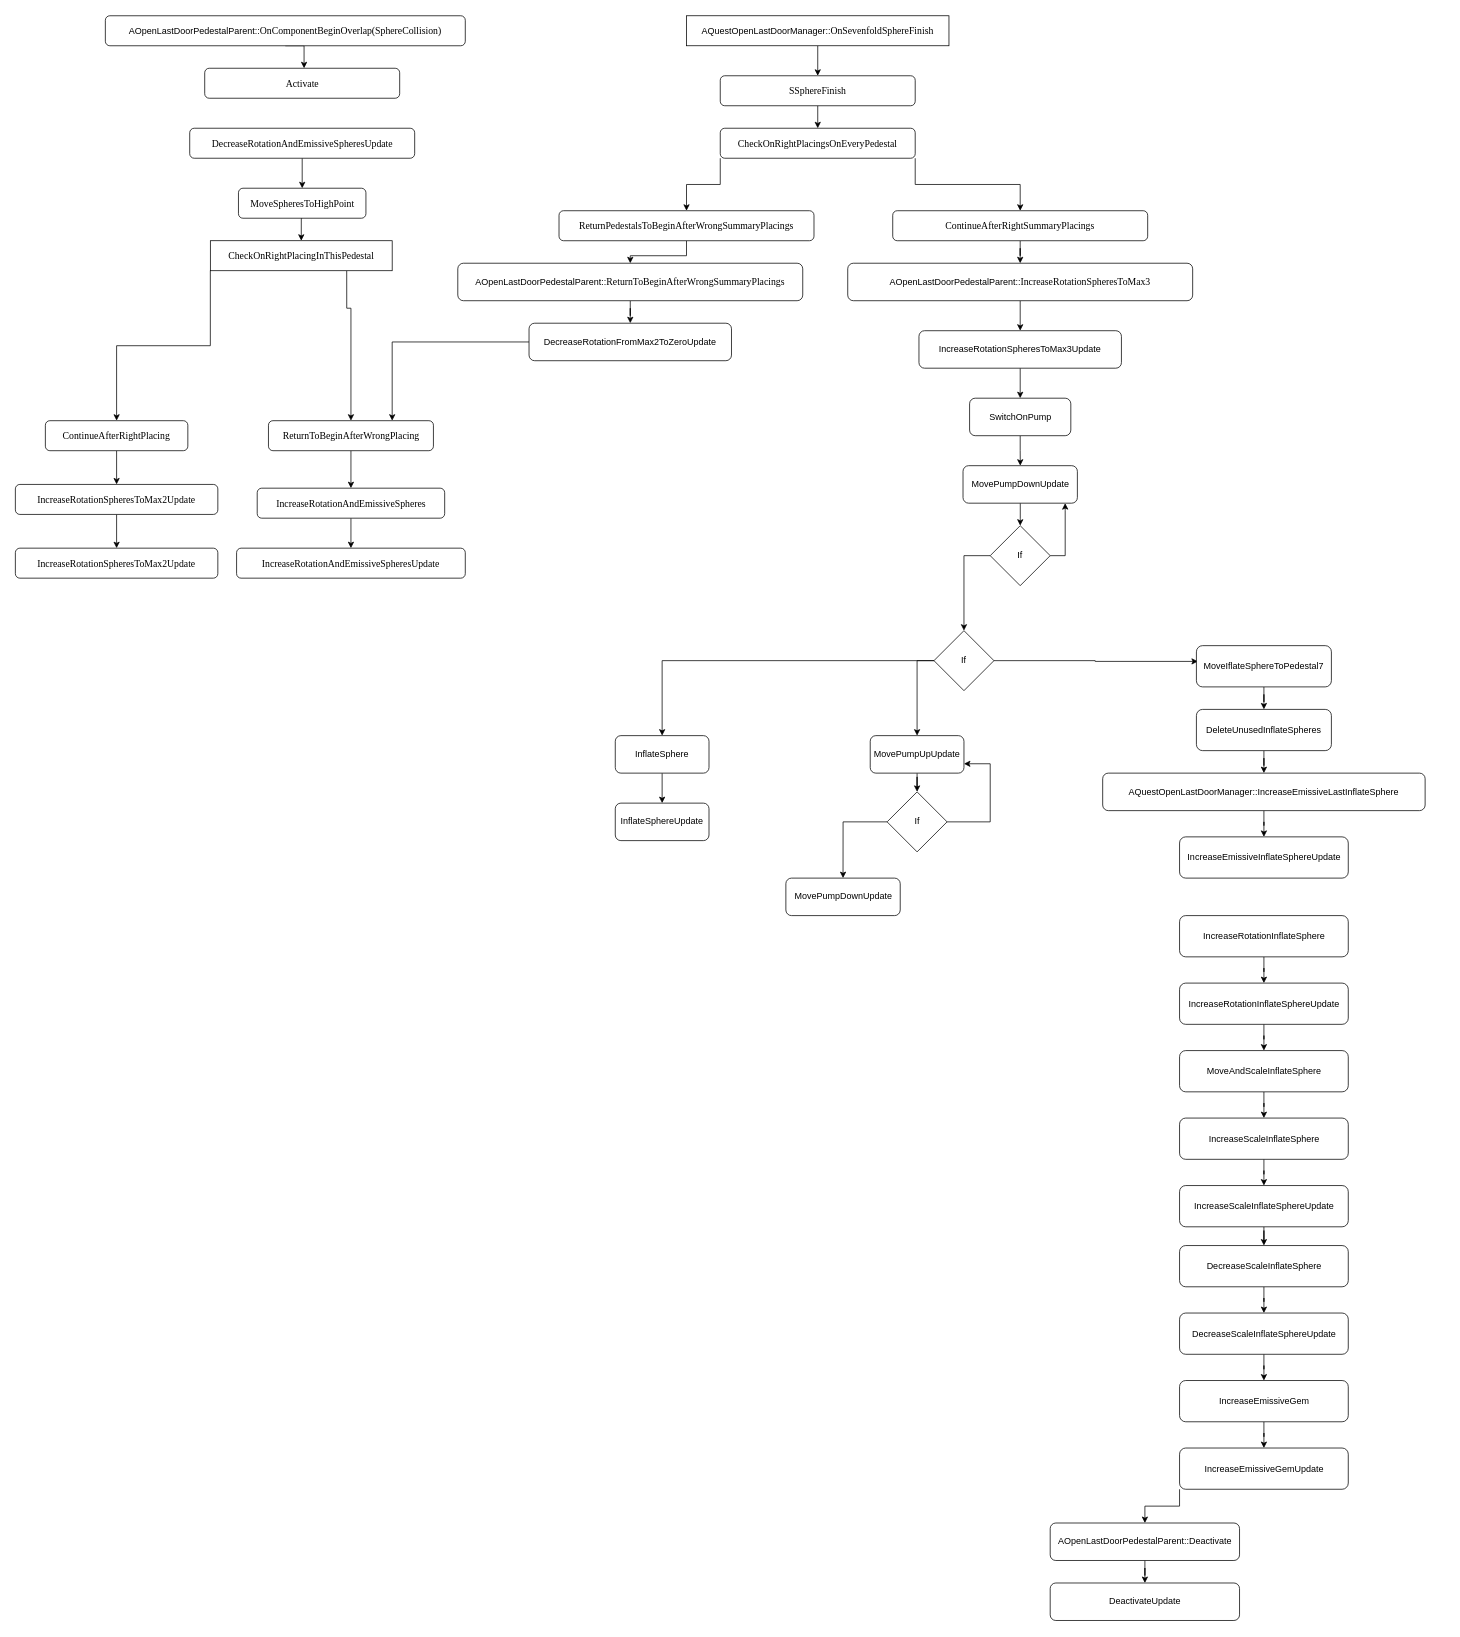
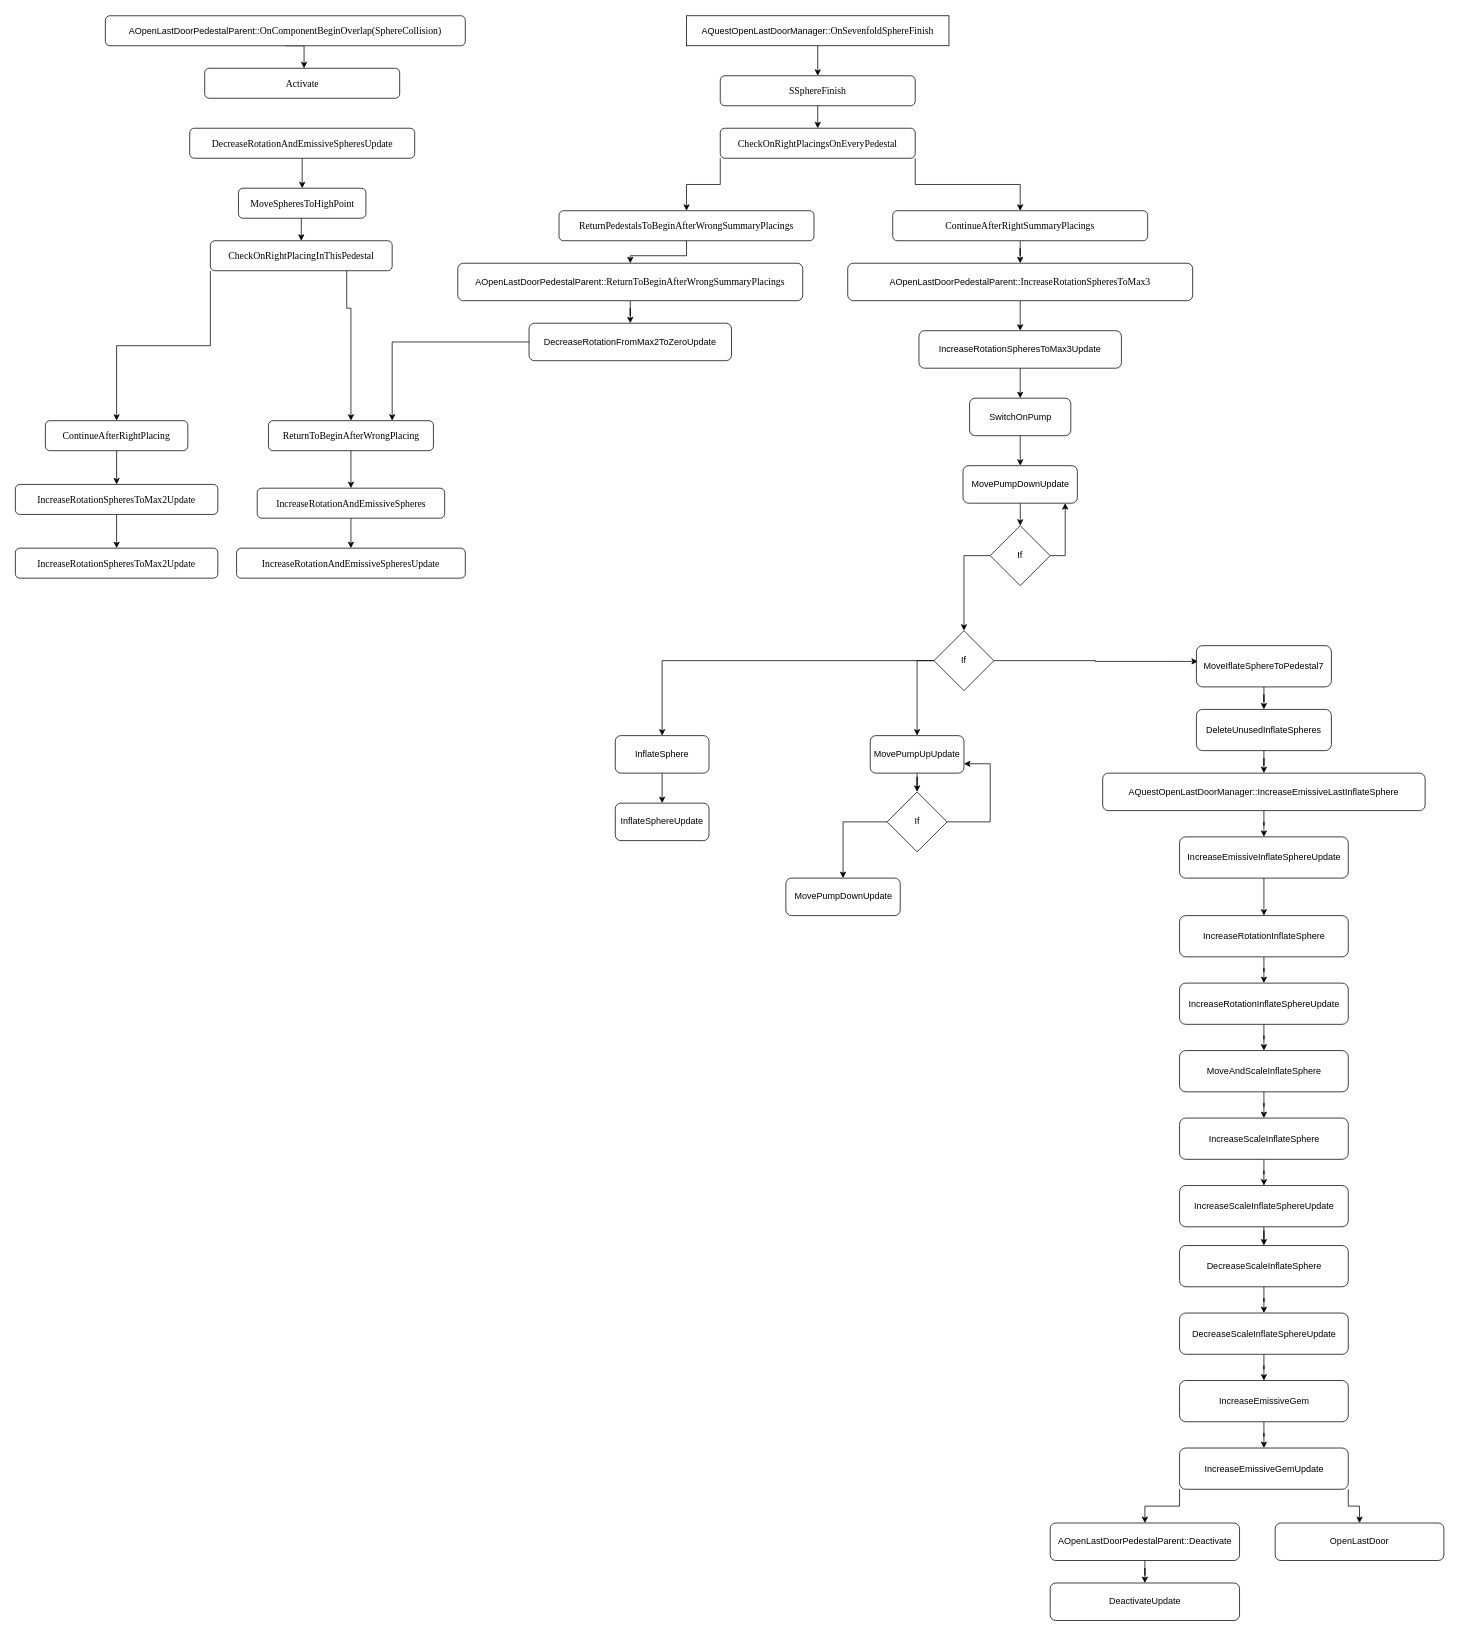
(301, 255) -> (301, 255)
none -> (1264, 909)
none -> (1350, 1506)
none -> (1360, 1542)
